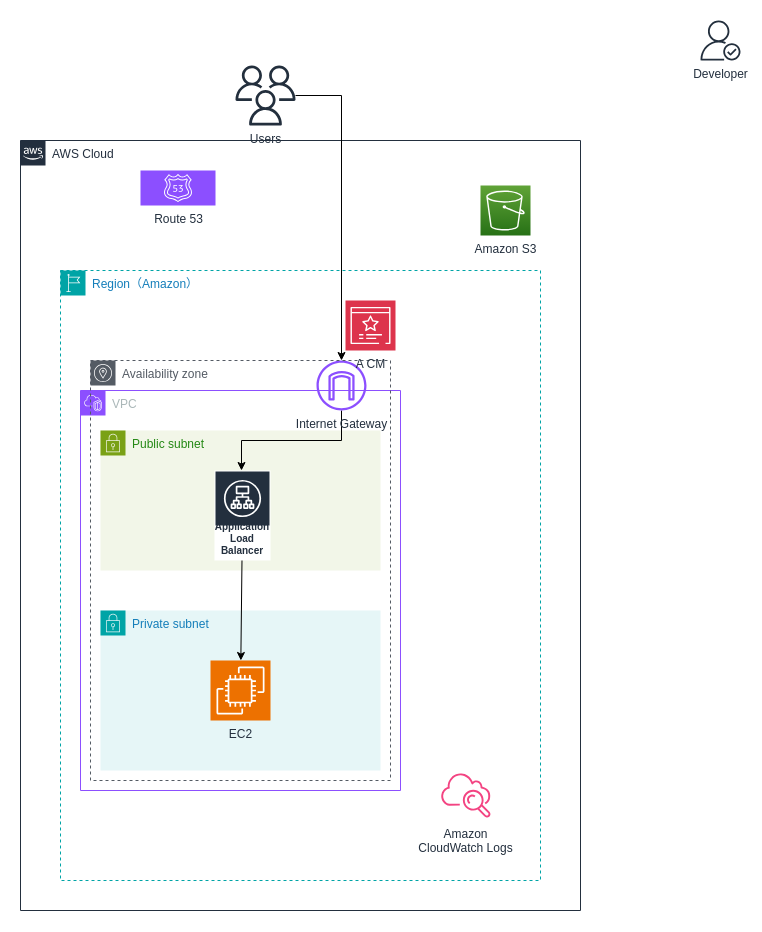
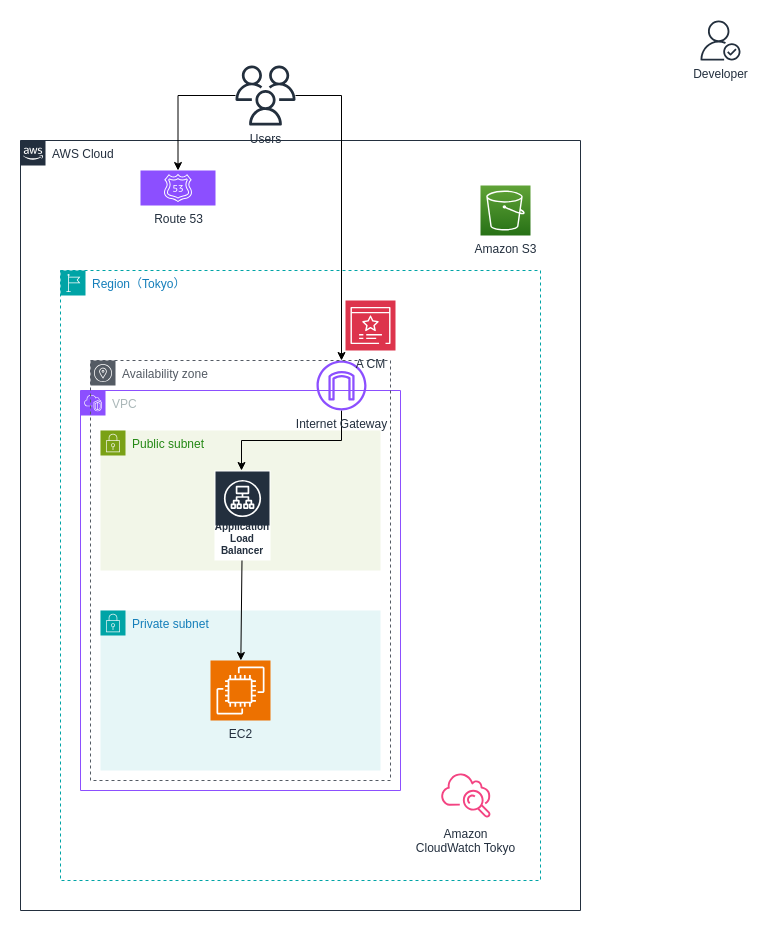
none -> (178, 101)
(143, 285) -> (140, 285)
(466, 842) -> (466, 842)
